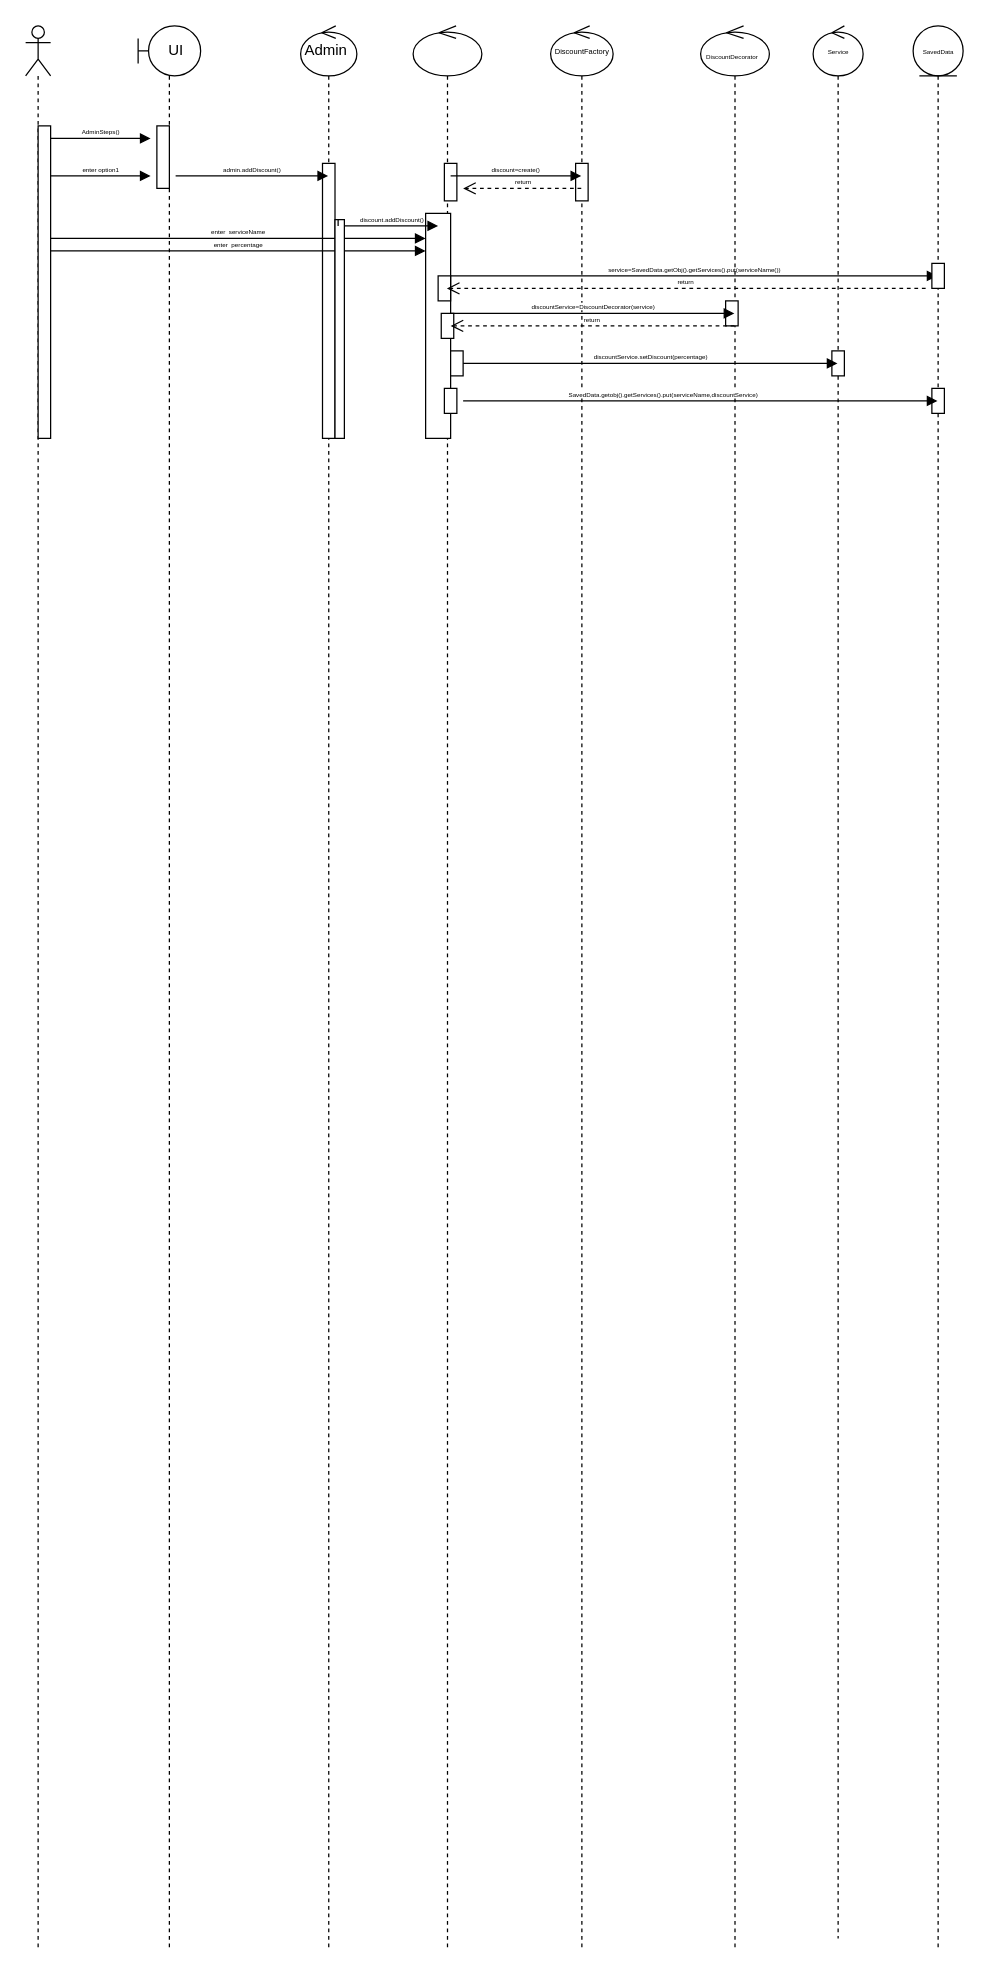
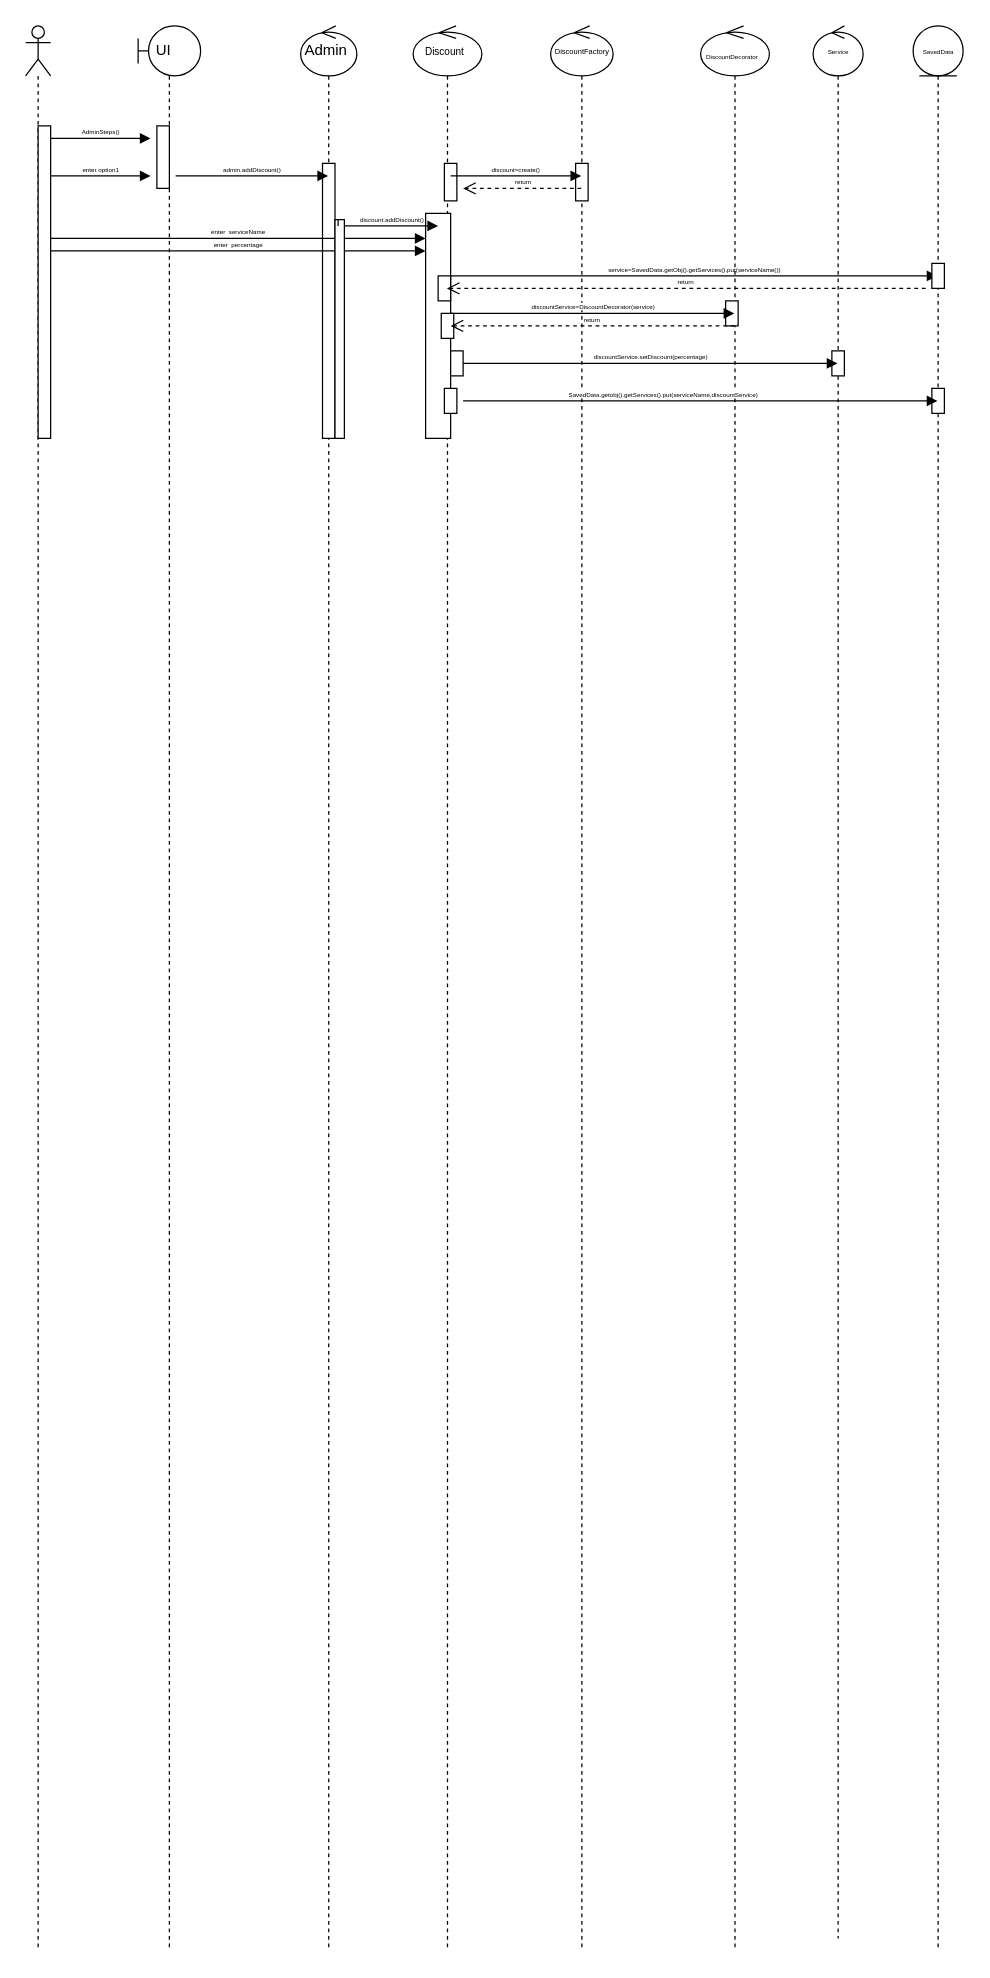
(176, 51) -> (163, 51)
none -> (444, 51)
